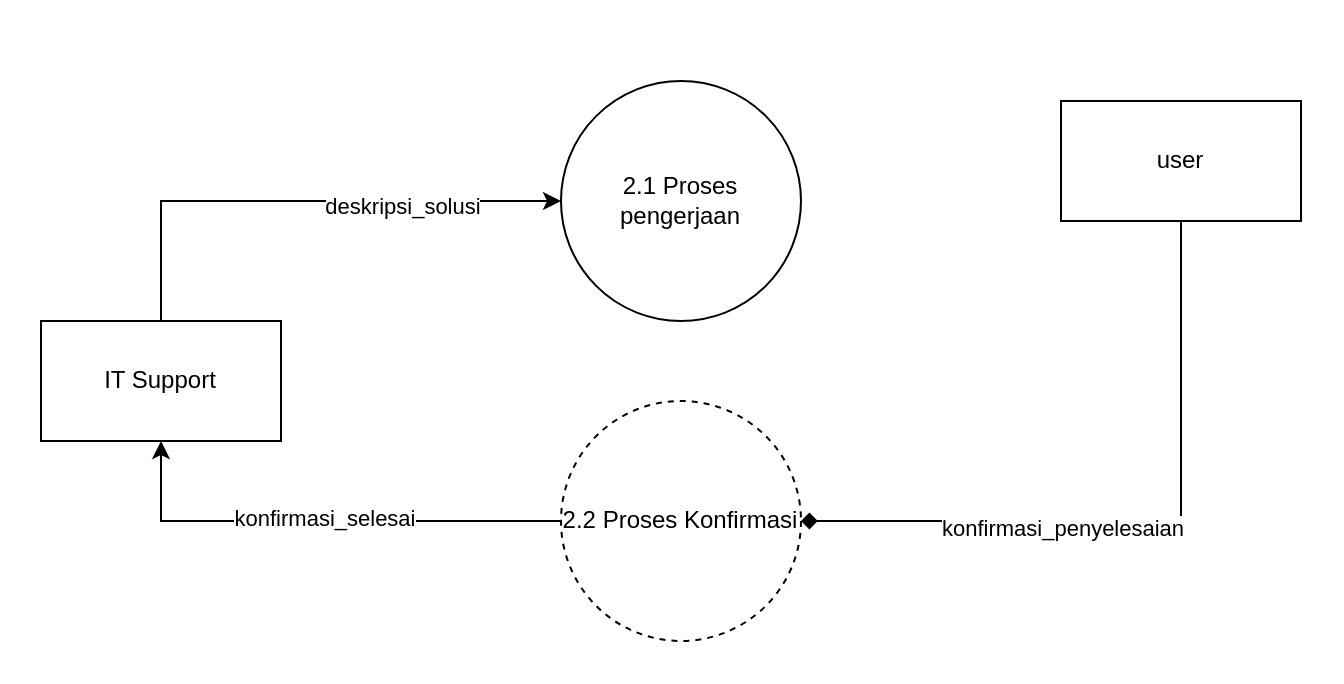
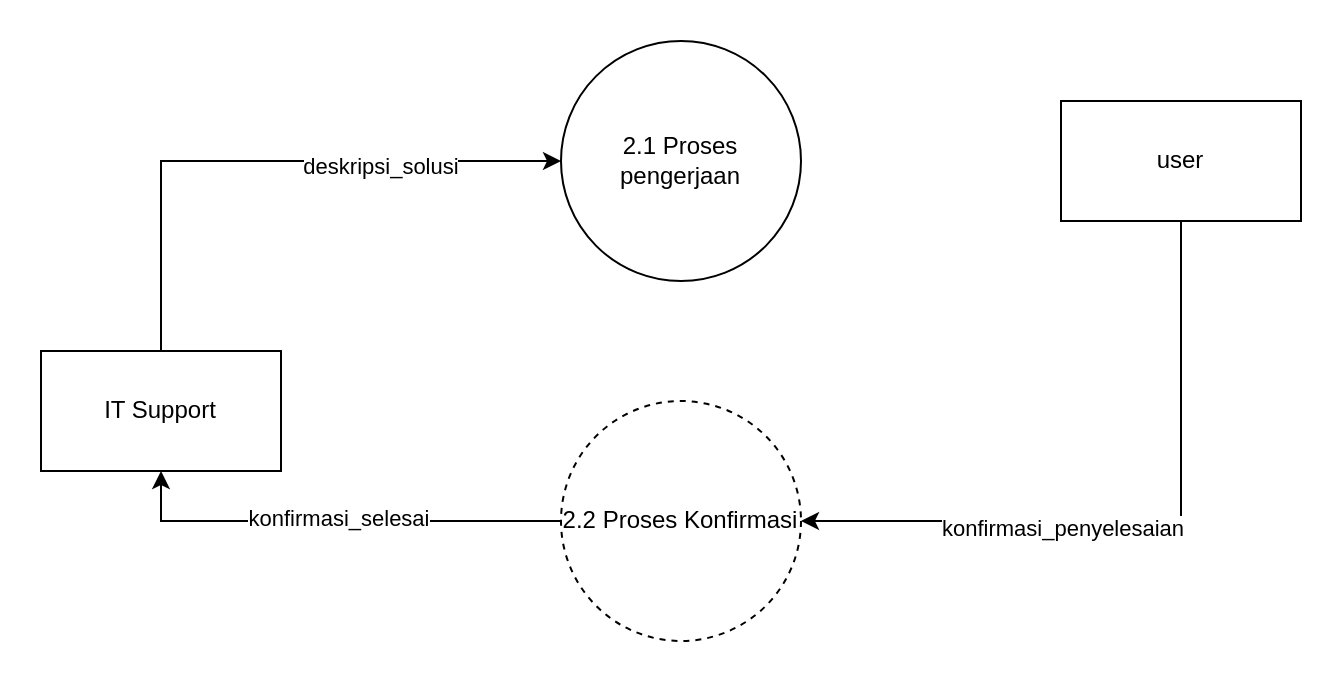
(681, 201) -> (681, 161)
(161, 381) -> (161, 411)
(817, 521) -> (816, 521)
